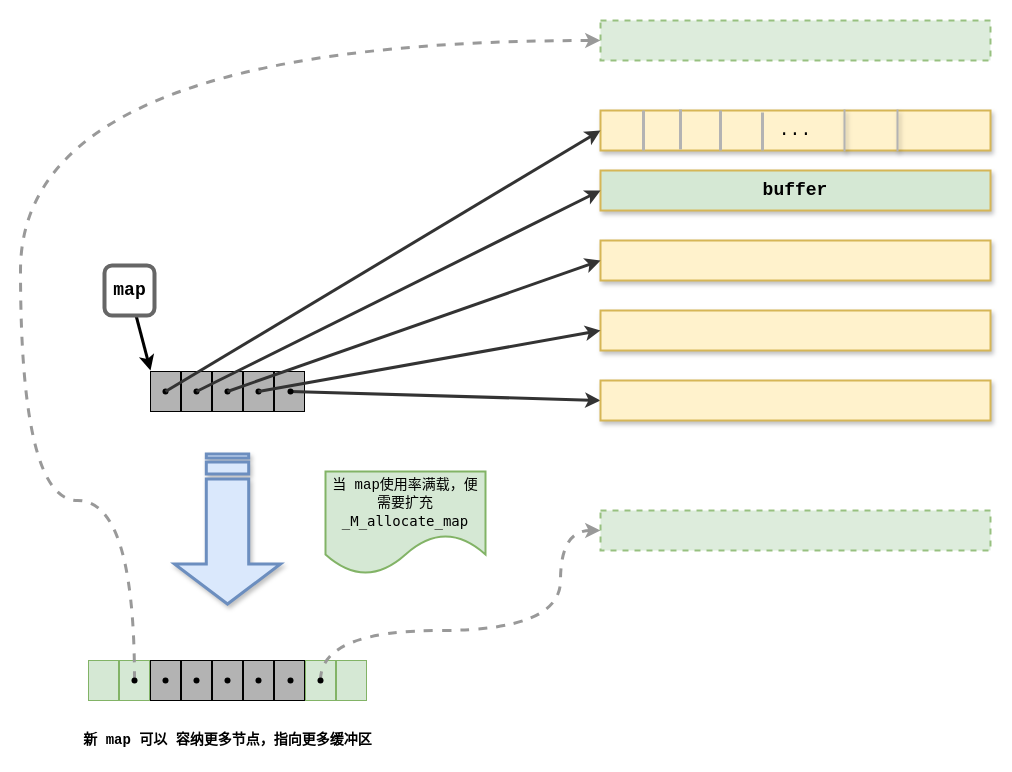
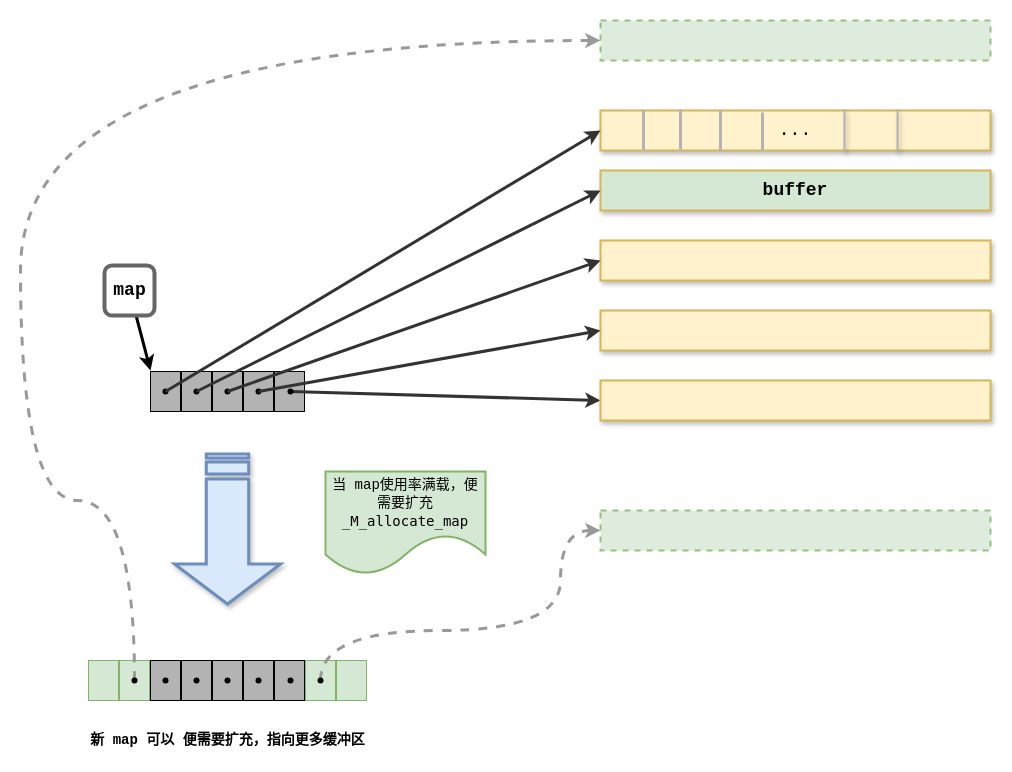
(228, 741) -> (228, 741)
